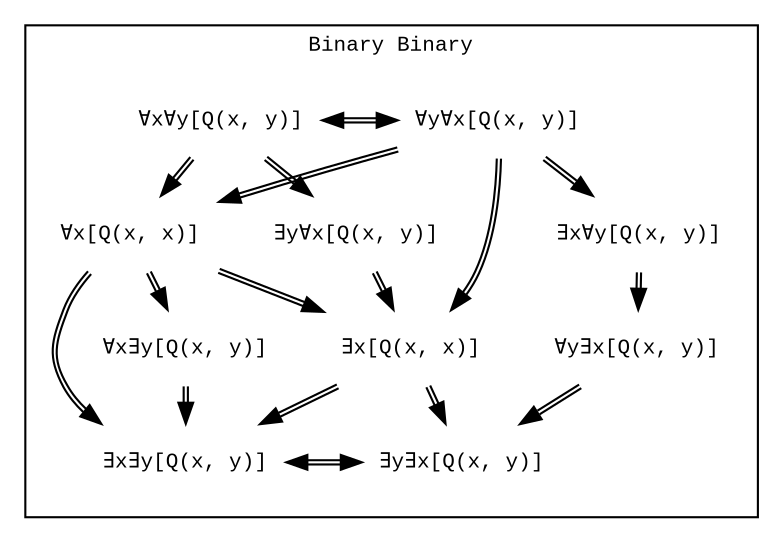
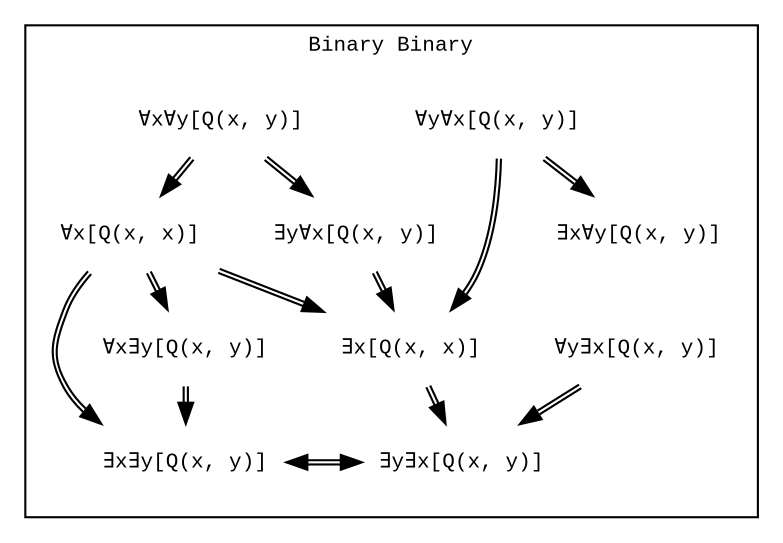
(360, 120) -> none
(318, 172) -> none
(639, 281) -> none
(308, 401) -> none
